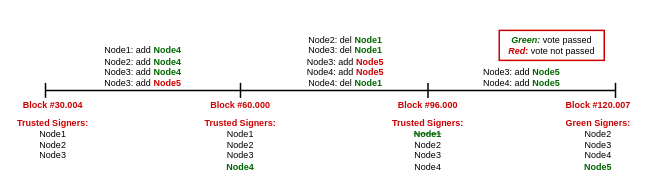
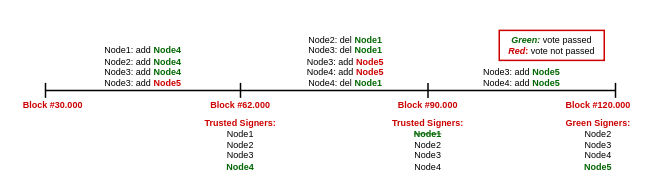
(53, 105) -> (53, 105)
(240, 105) -> (240, 105)
(428, 105) -> (428, 105)
(598, 105) -> (598, 105)
(53, 143) -> none
